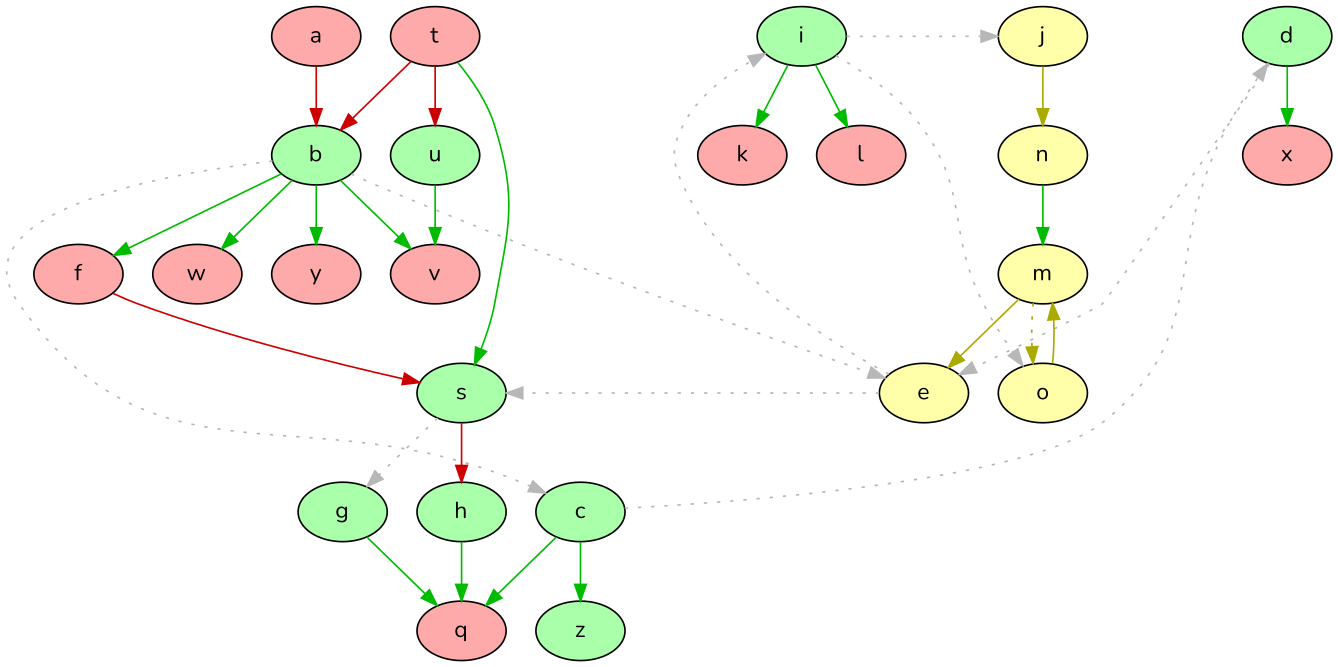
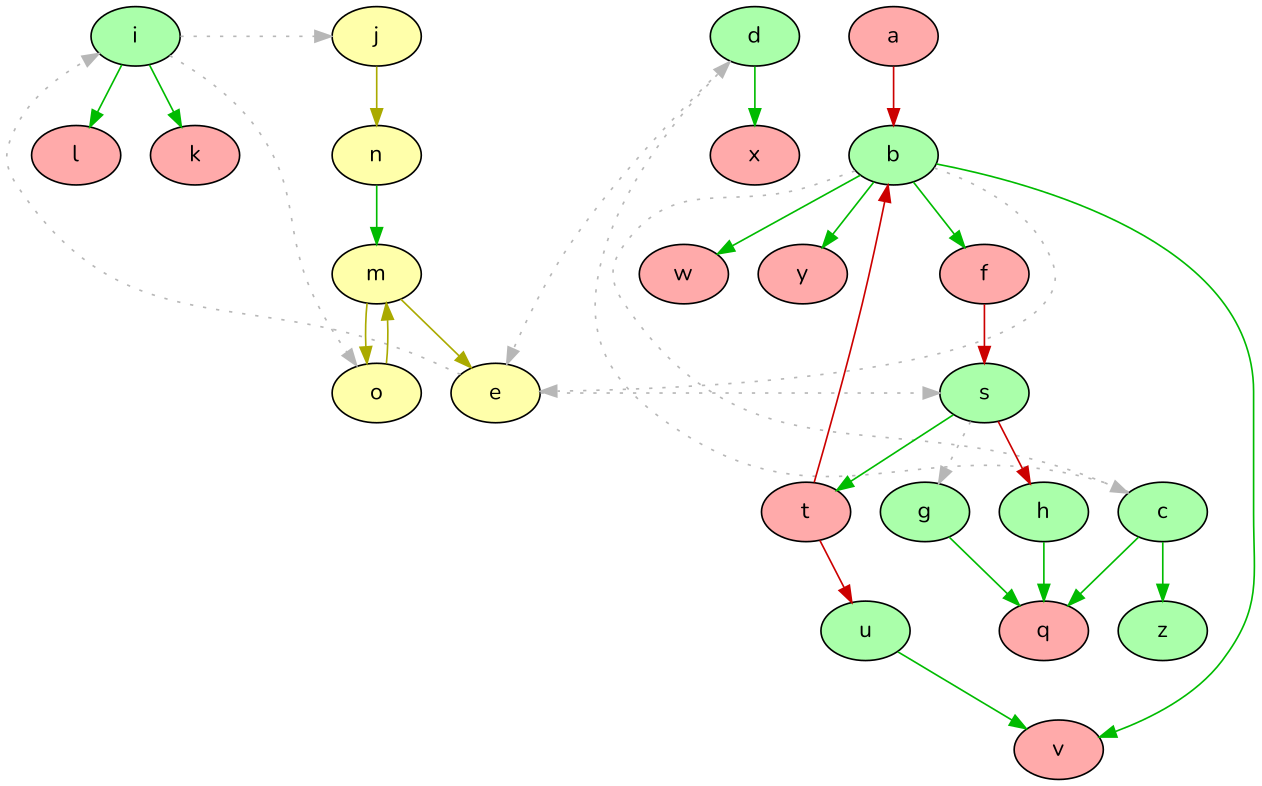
(509, 201) -> (899, 450)
(1032, 325) -> (366, 325)
